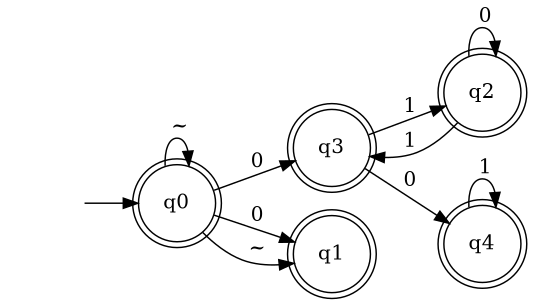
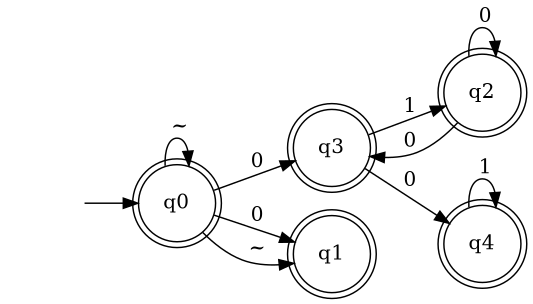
(407, 141) -> (407, 141)
